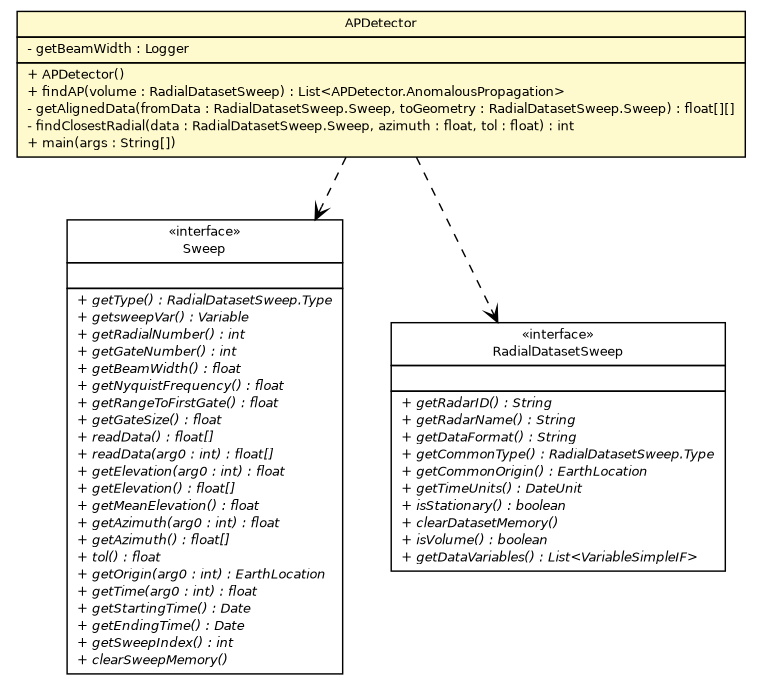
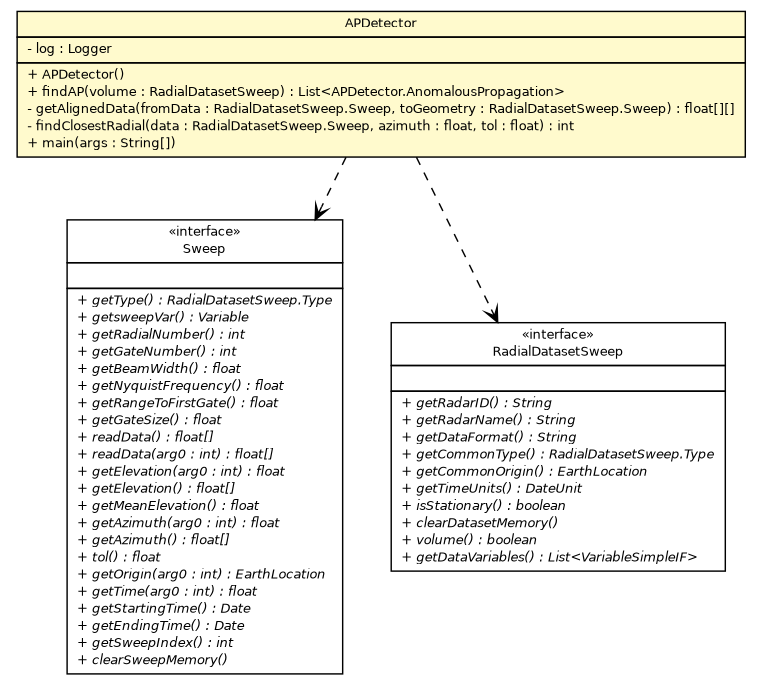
(109, 49) -> (70, 49)
(475, 540) -> (470, 540)
